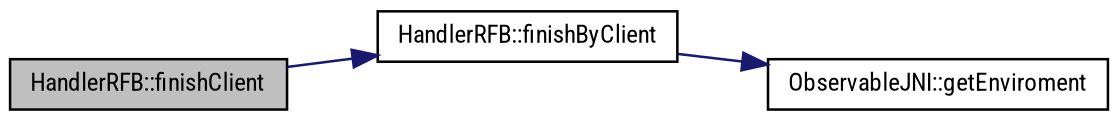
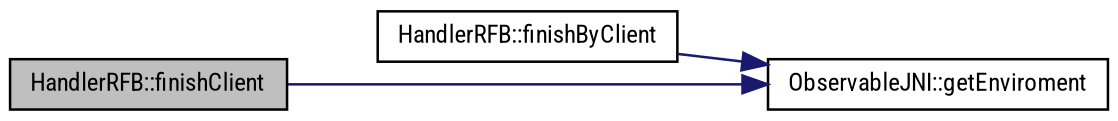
(320, 63) -> (515, 84)
